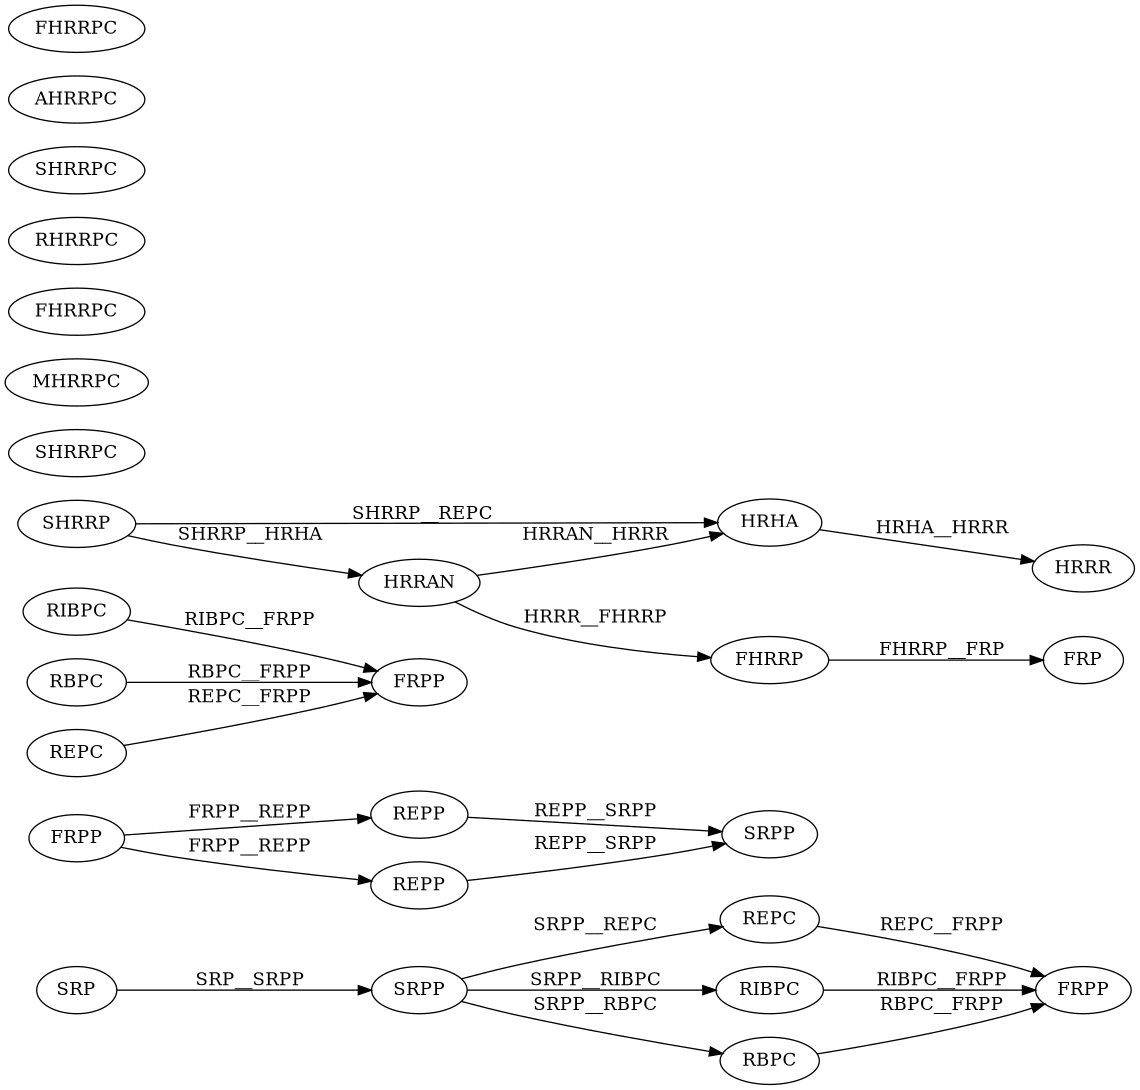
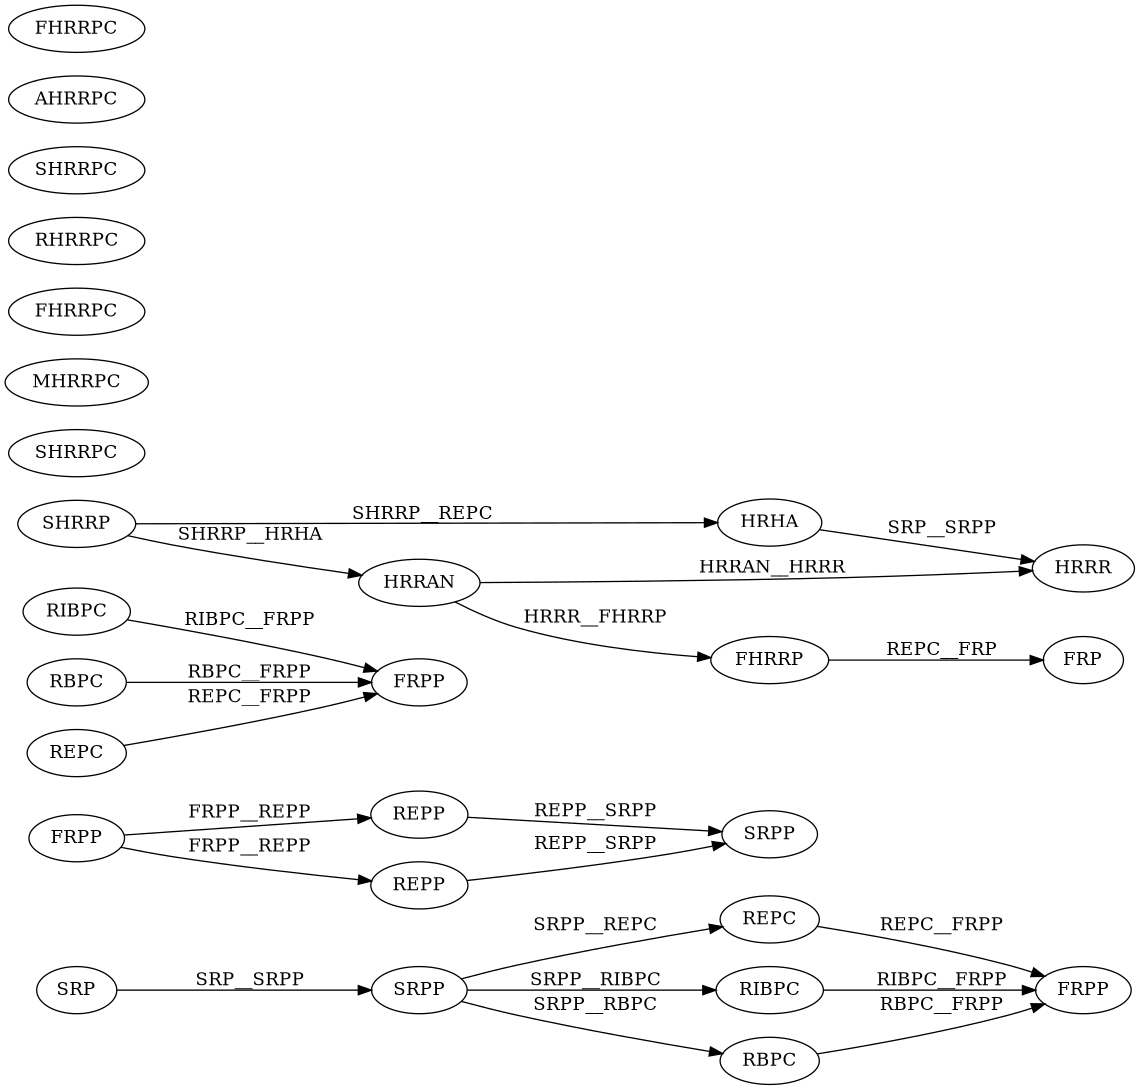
(939, 528) -> (939, 528)
(594, 558) -> (749, 580)
(939, 650) -> (939, 650)
